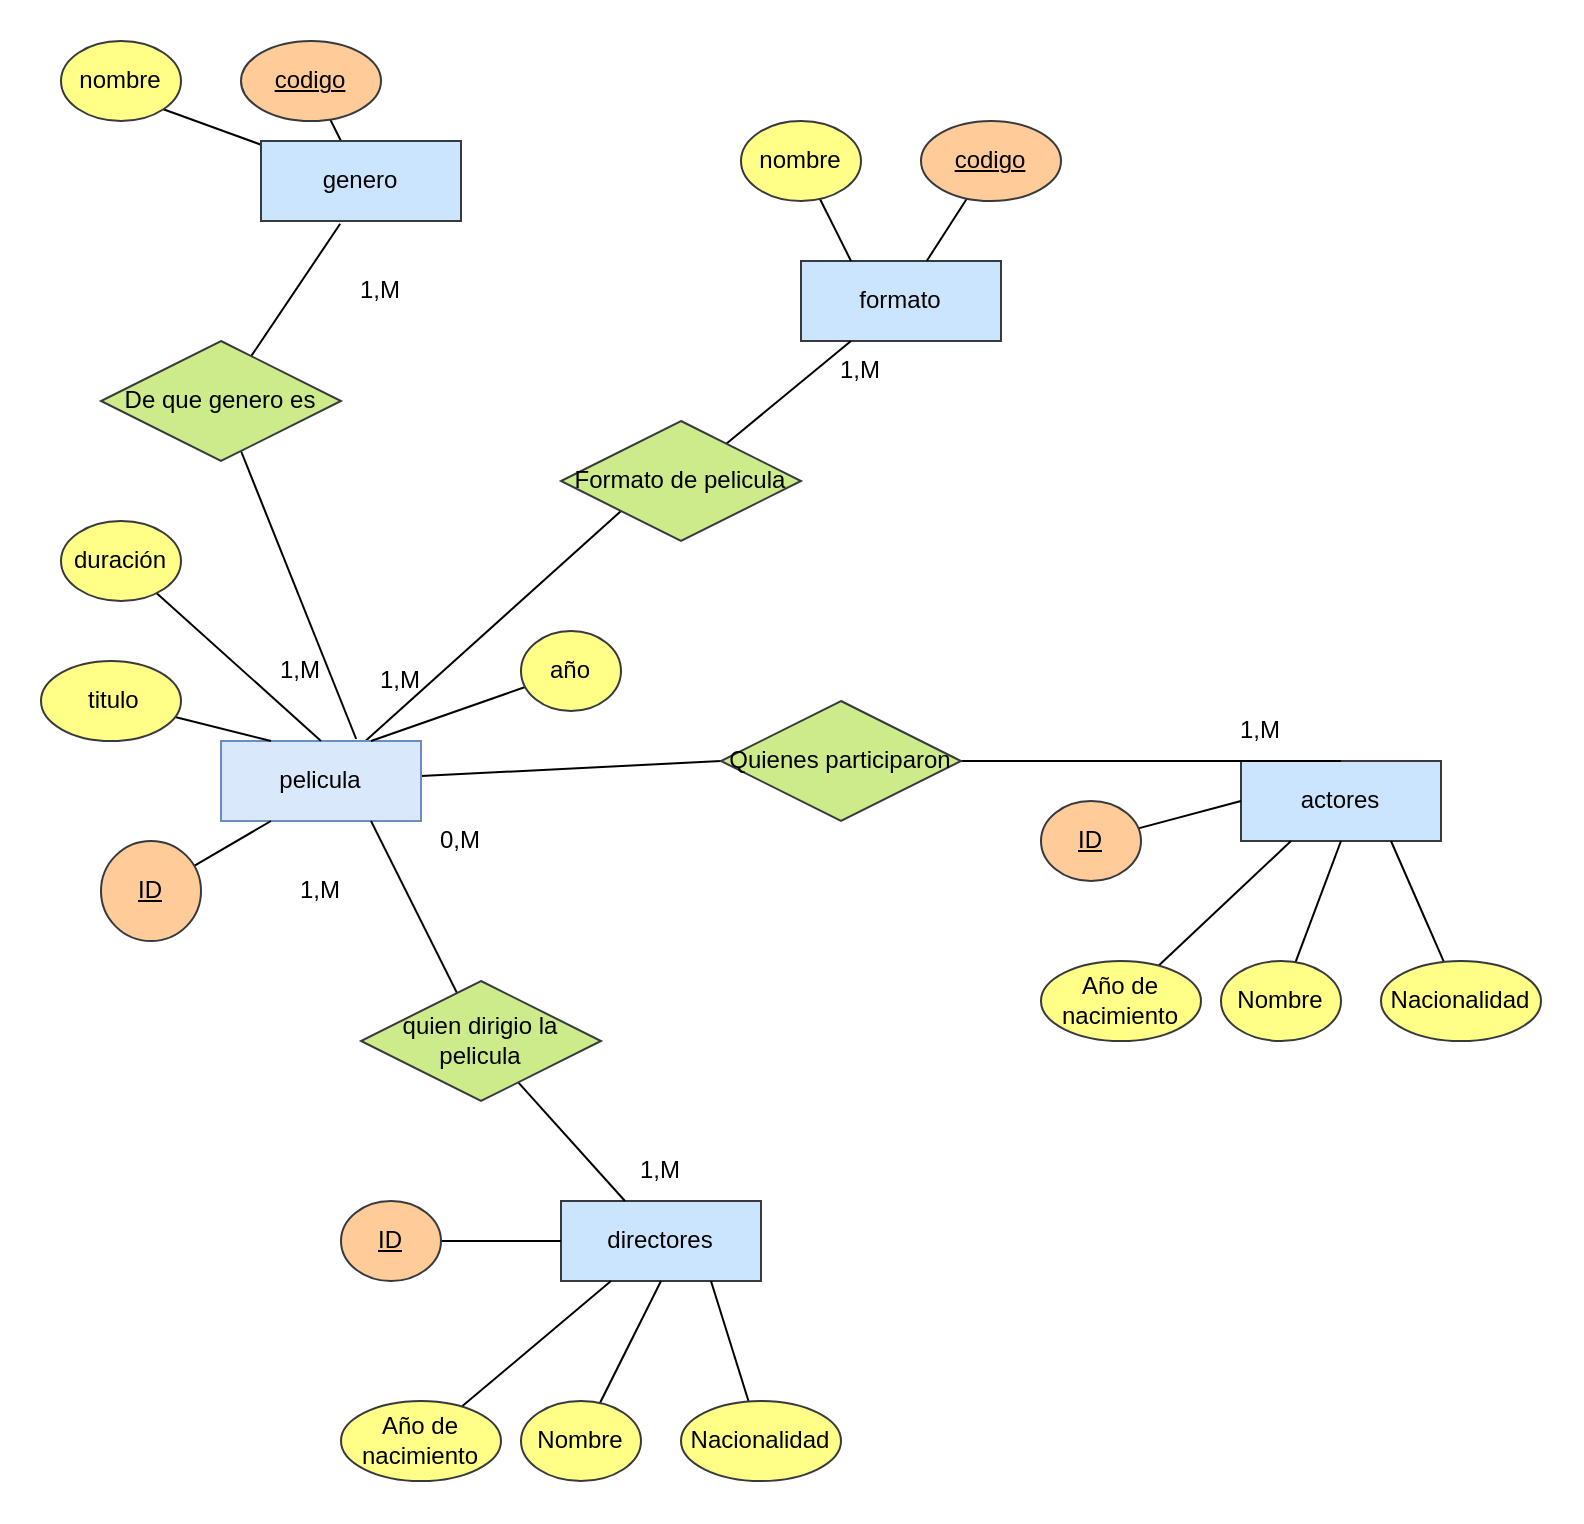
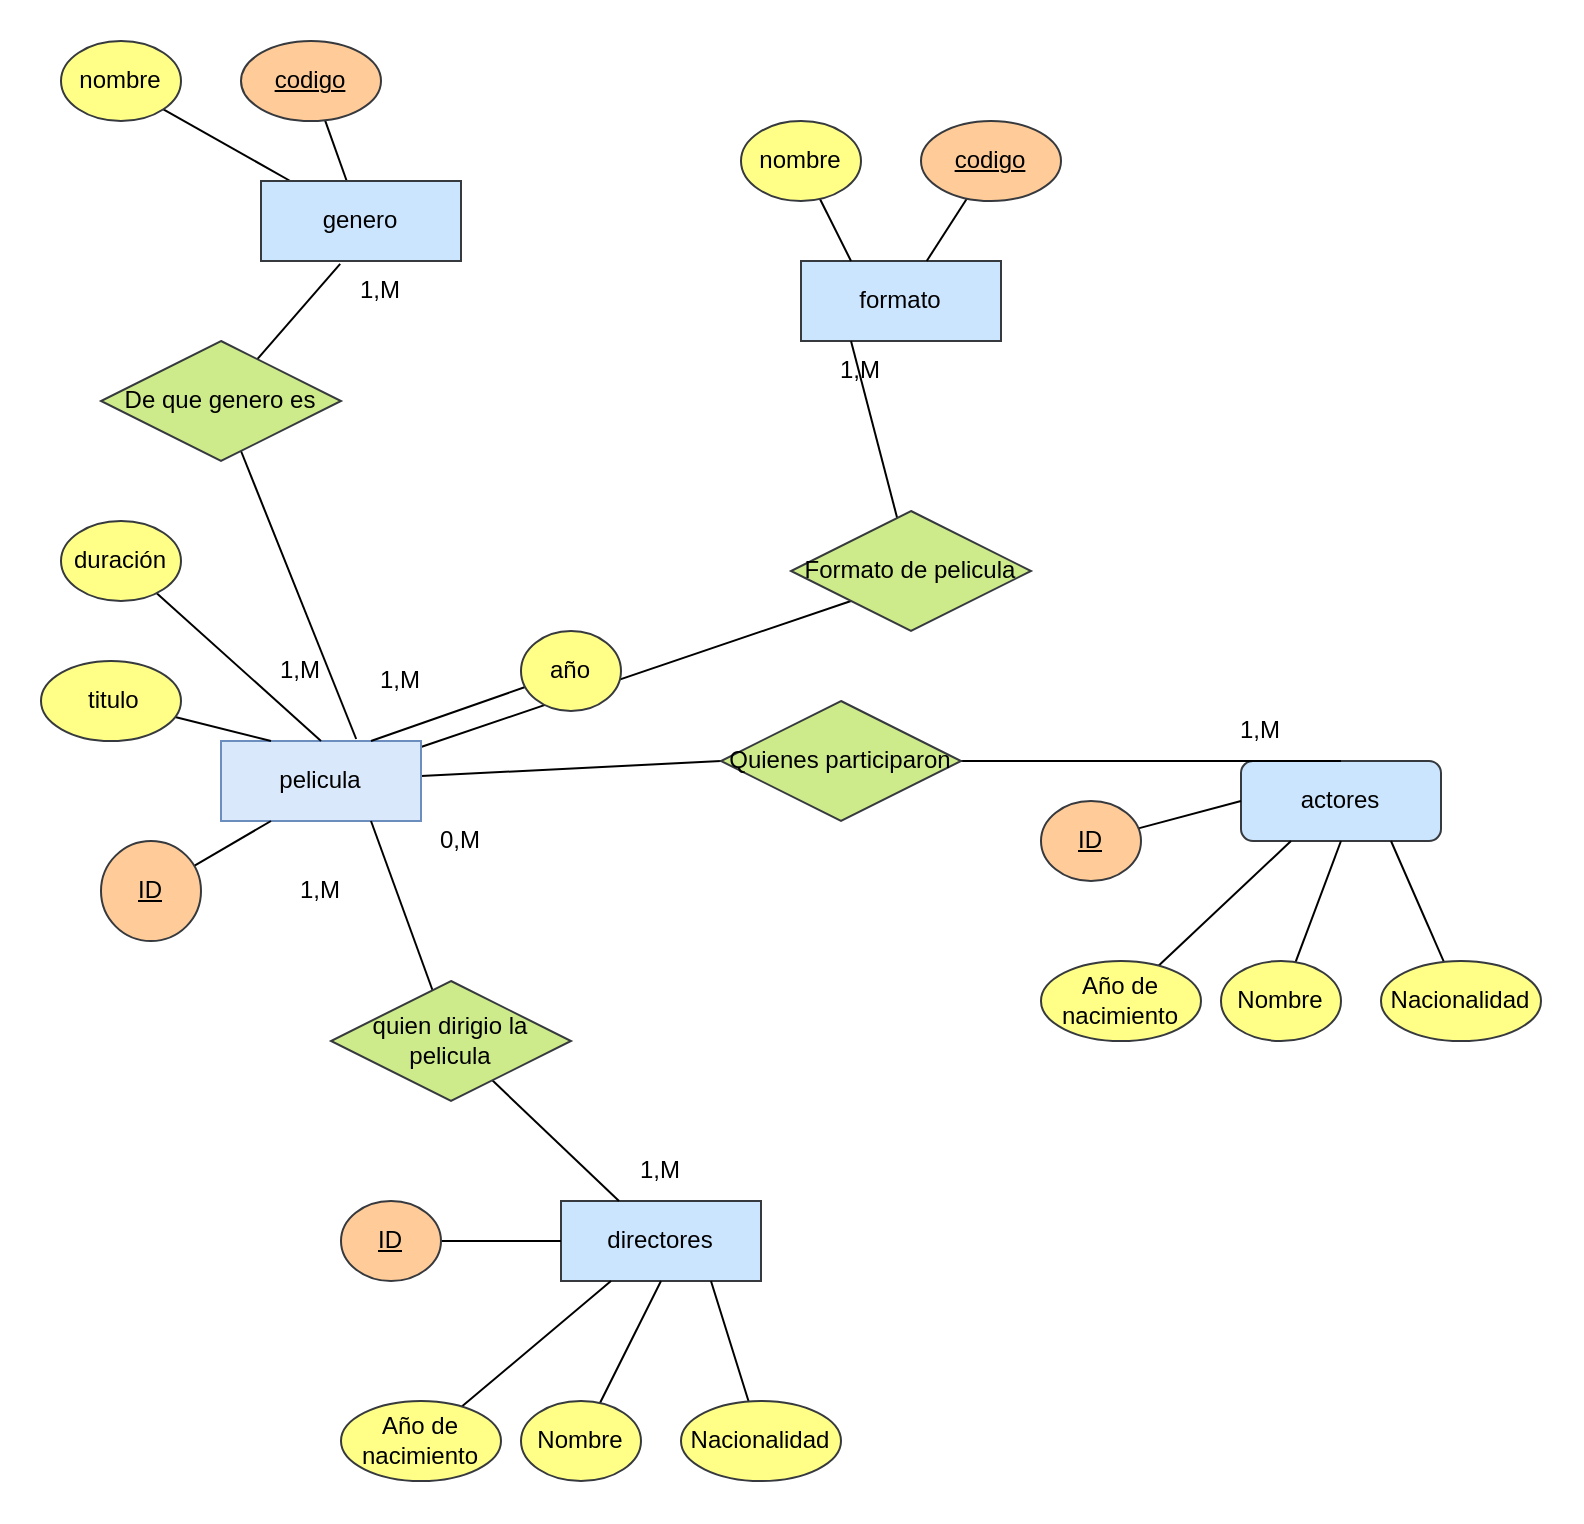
(361, 181) -> (361, 221)
(681, 481) -> (911, 571)
(1341, 801) -> (1341, 801)
(481, 1041) -> (451, 1041)
